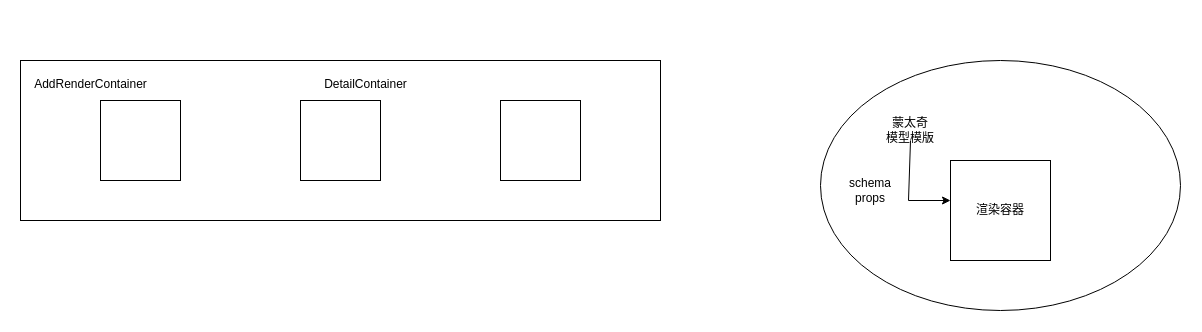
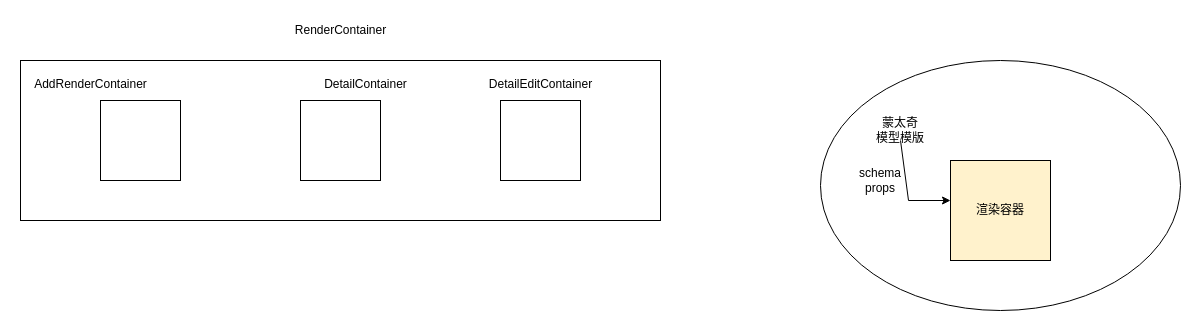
none -> (341, 31)
none -> (541, 85)
(911, 131) -> (901, 131)
(871, 191) -> (881, 181)
(1001, 211) -> (1001, 211)
